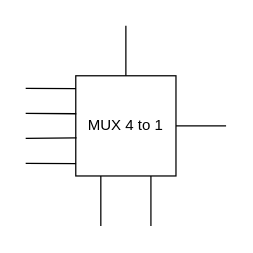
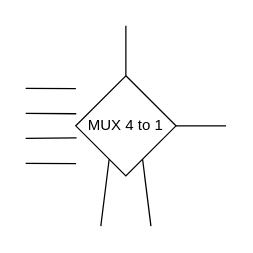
(126, 126) -> (126, 126)
